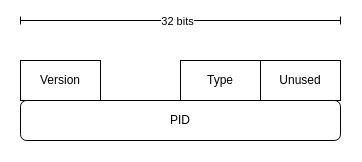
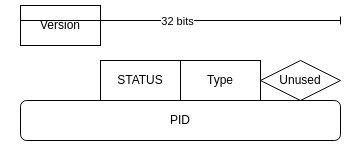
(61, 81) -> (61, 26)
none -> (141, 81)
(301, 81) -> (301, 81)
